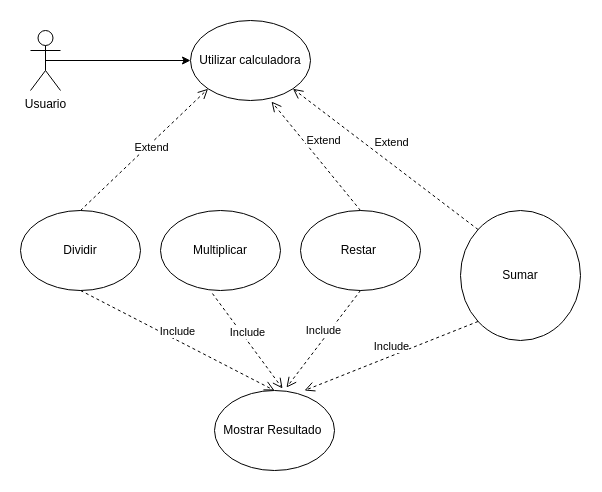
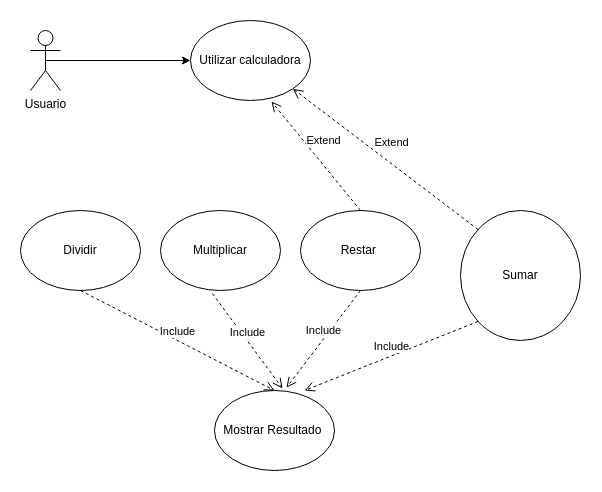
(143, 150) -> none
